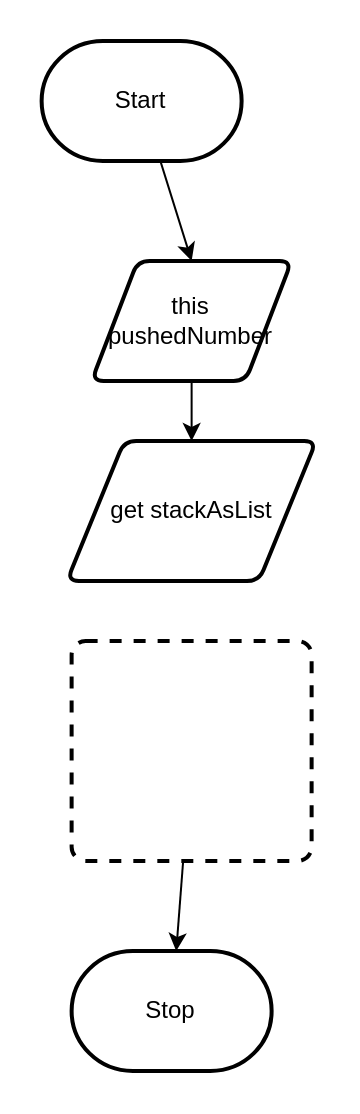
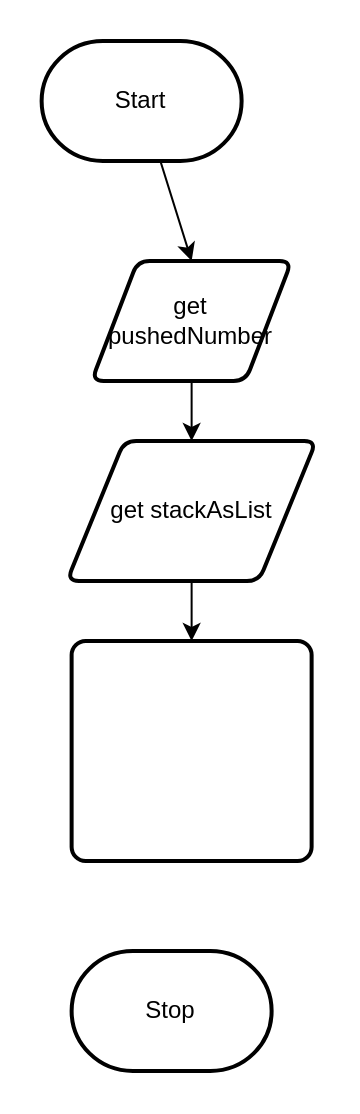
(191, 321) -> (191, 321)
none -> (192, 604)
(192, 751) -> (192, 751)
(180, 899) -> none
